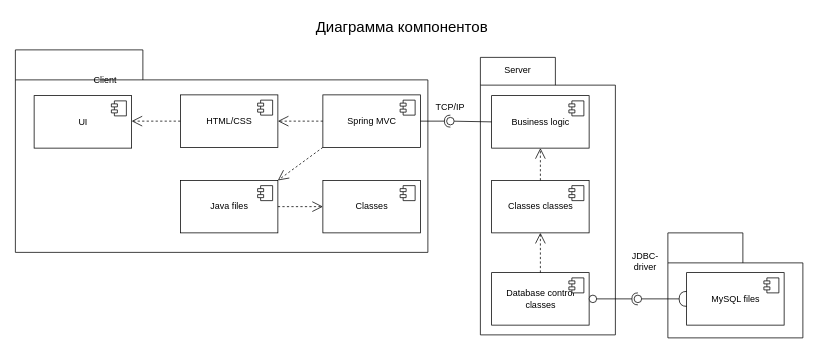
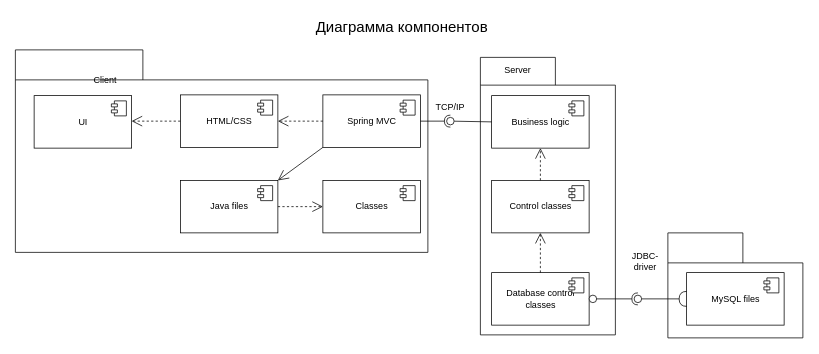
(301, 163) -> (301, 163)
(541, 207) -> (541, 207)
